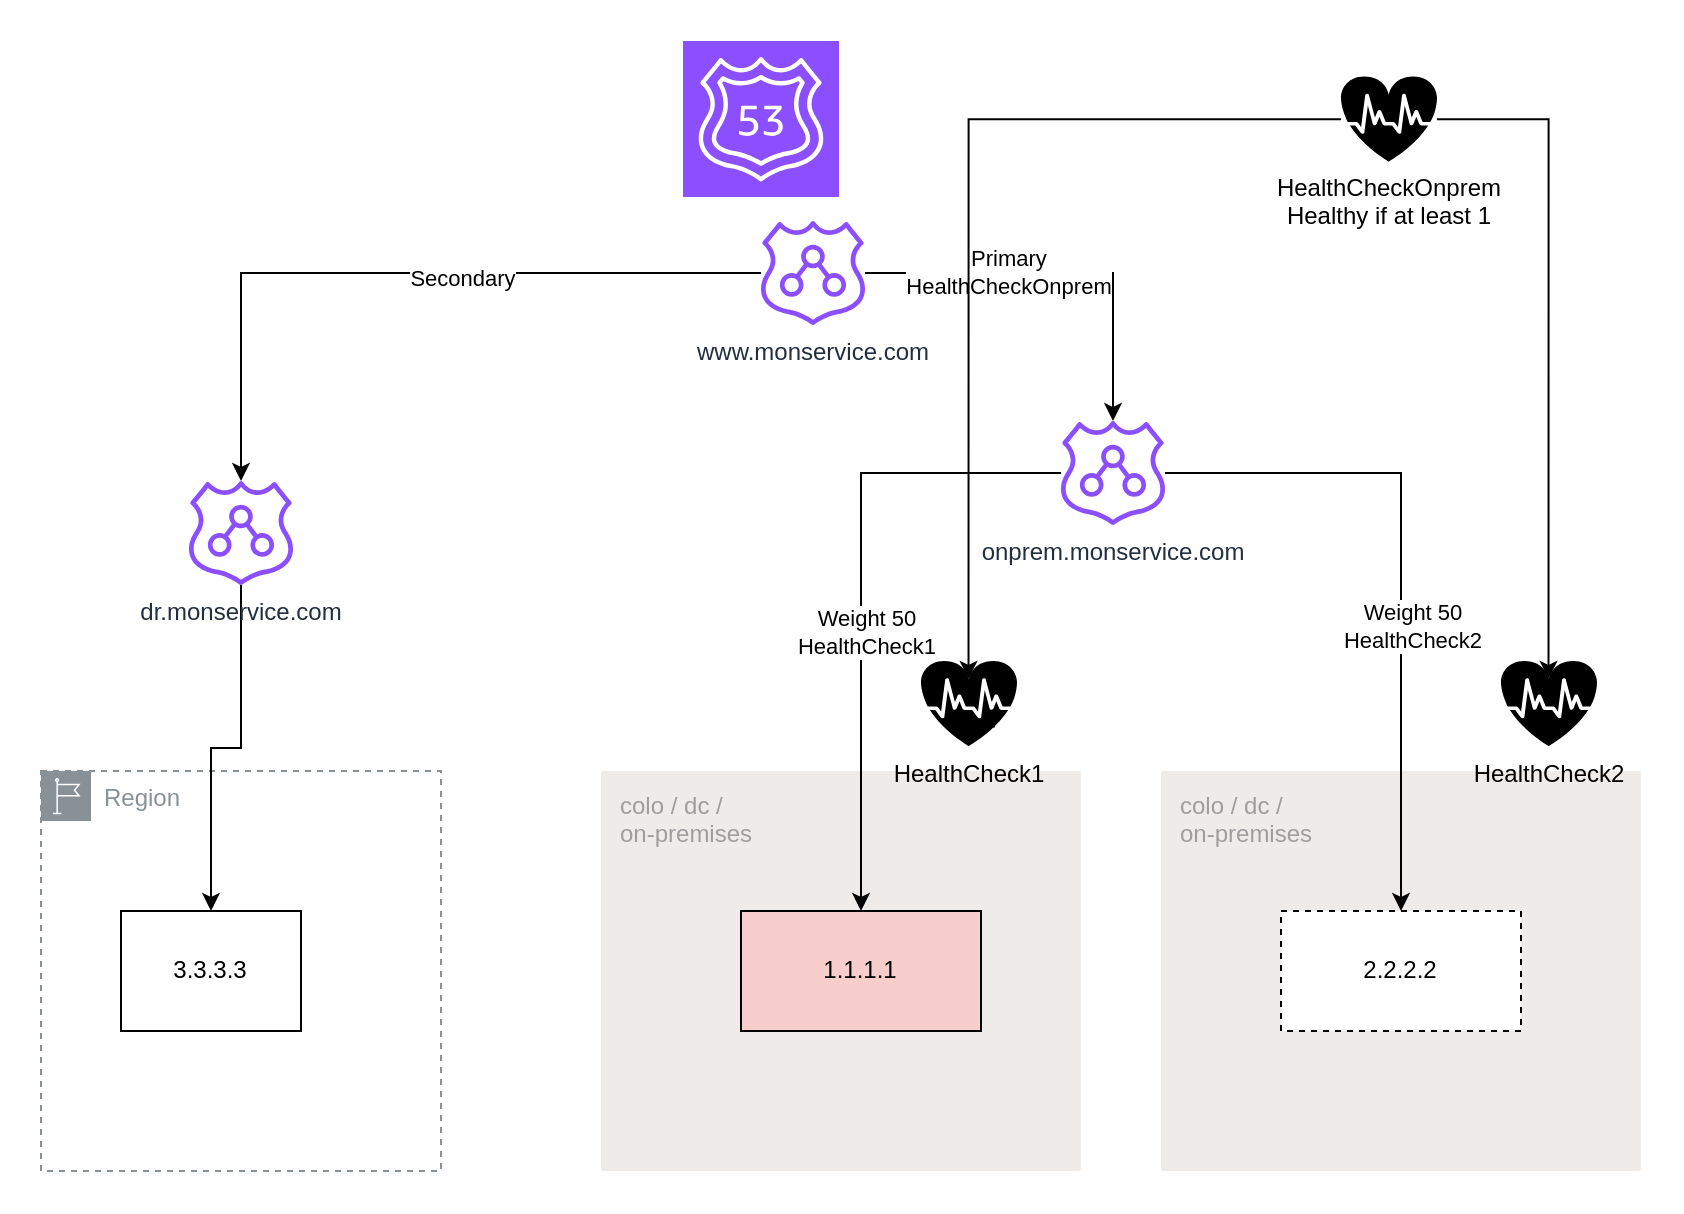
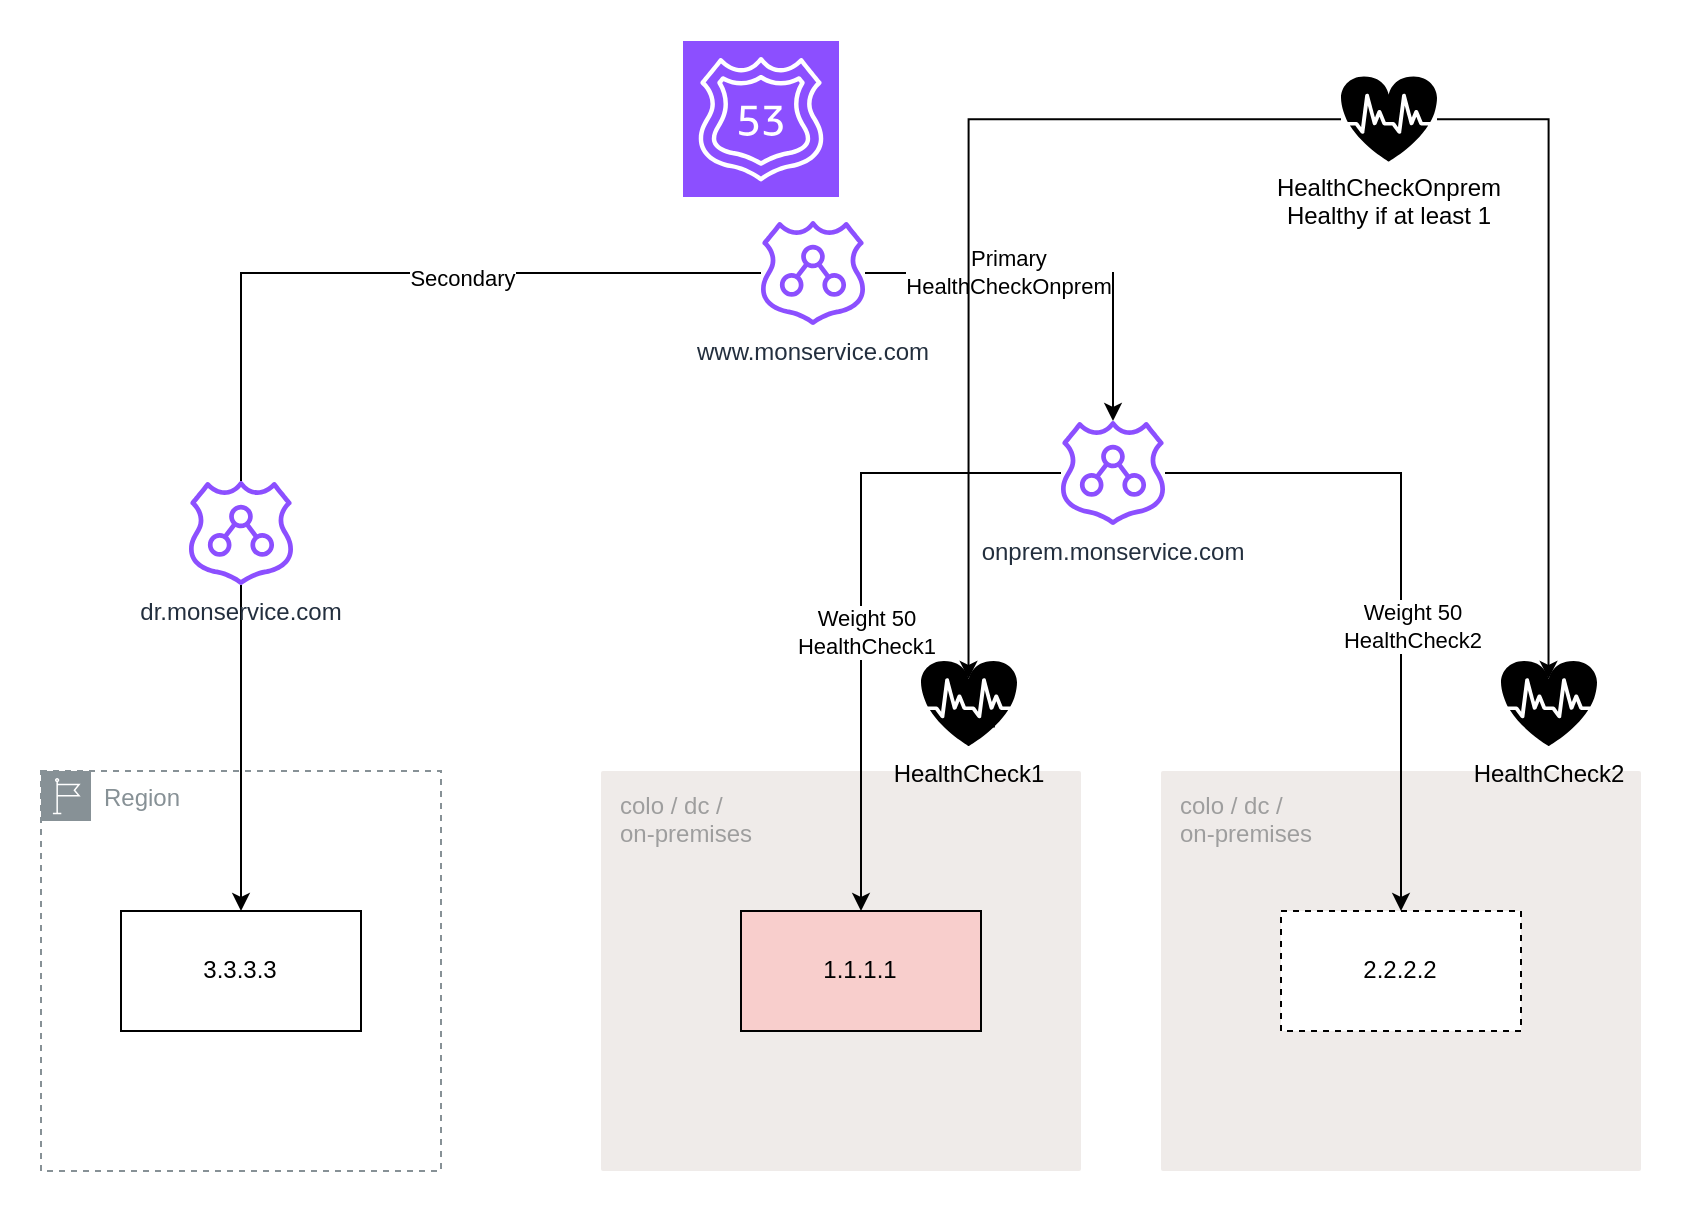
(241, 466) -> (241, 472)
(211, 971) -> (241, 971)
